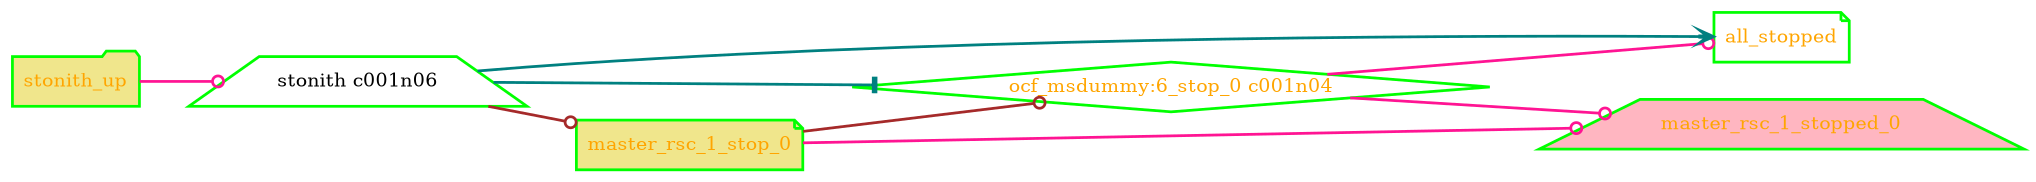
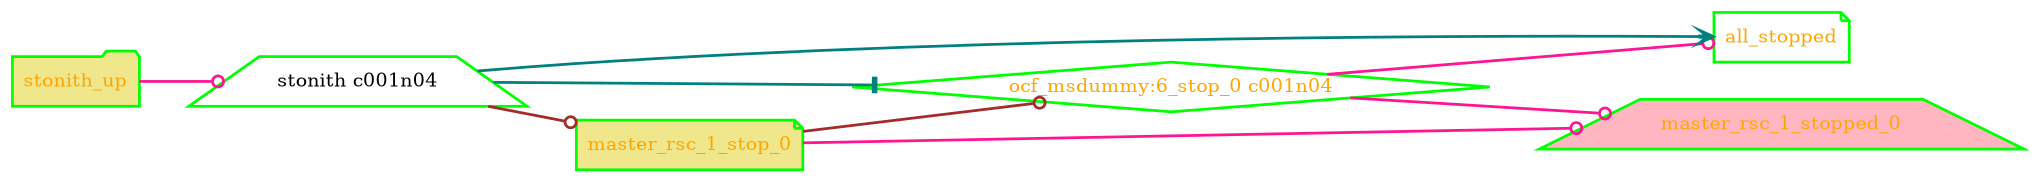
(358, 81) -> (358, 81)
